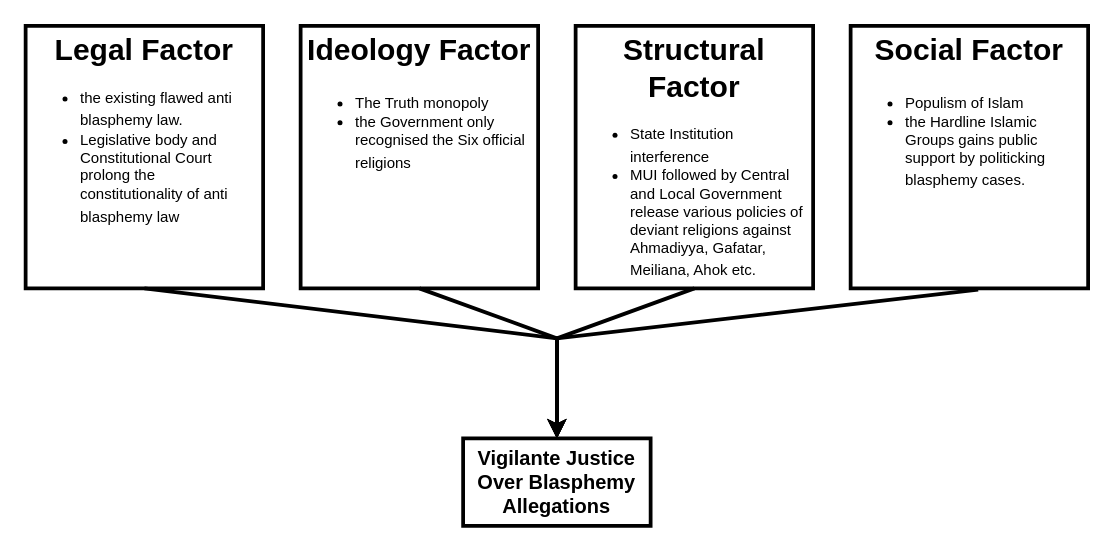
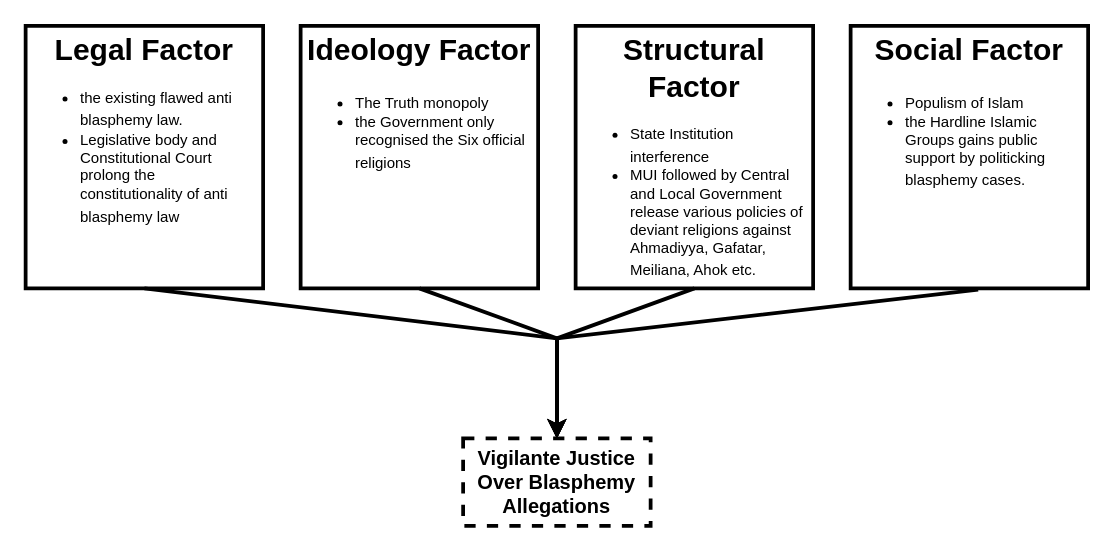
(557, 482) -> (557, 482)
